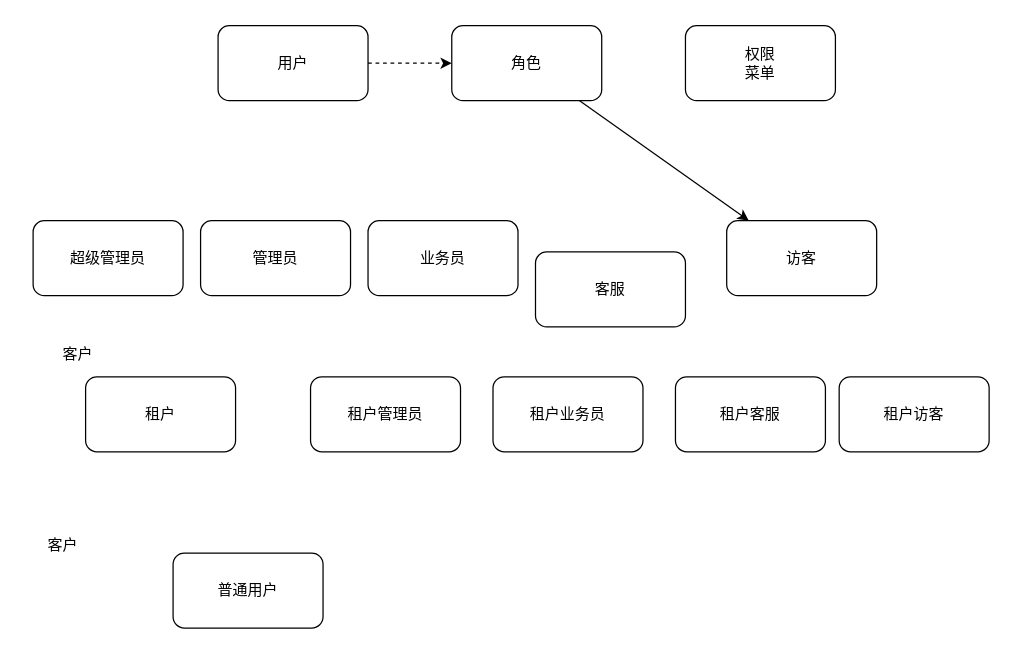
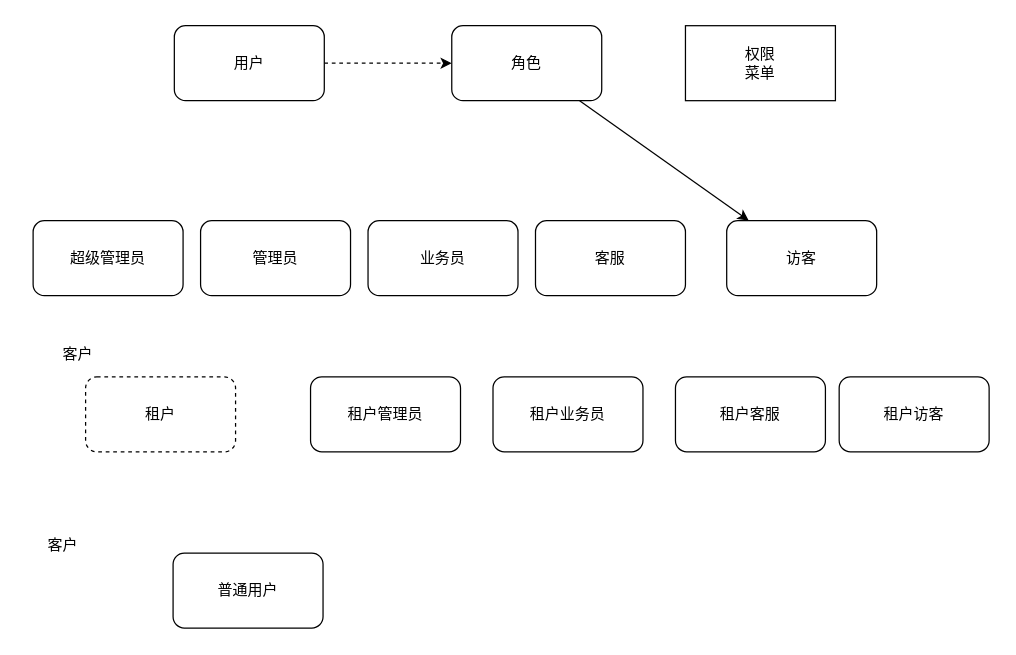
(293, 63) -> (249, 63)
(761, 63) -> (761, 63)
(611, 289) -> (611, 258)
(161, 414) -> (161, 414)
